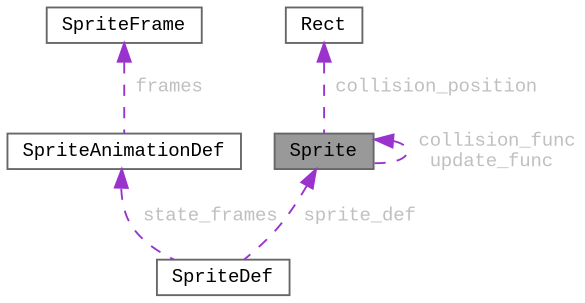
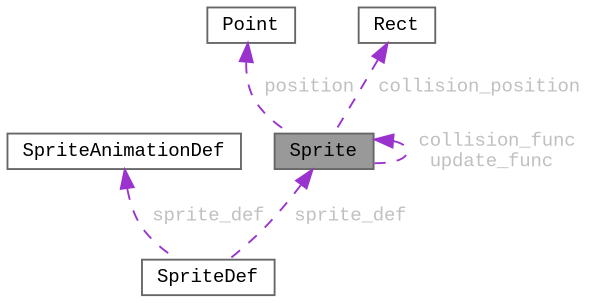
(124, 25) -> none
none -> (251, 25)
(205, 216) -> (204, 216)
